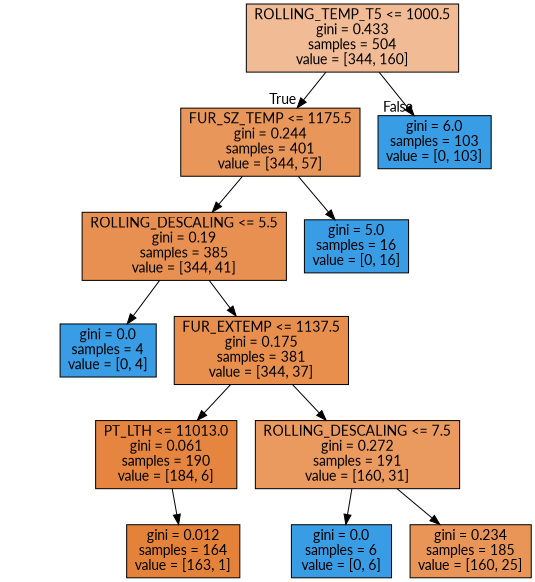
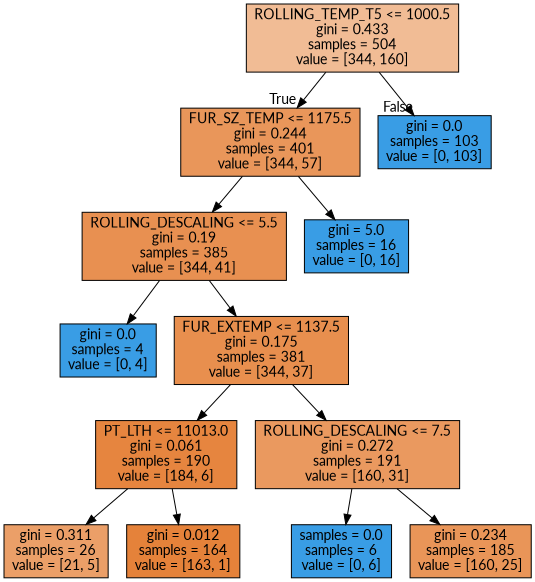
(435, 142) -> (435, 142)
none -> (56, 551)
(341, 551) -> (341, 551)
